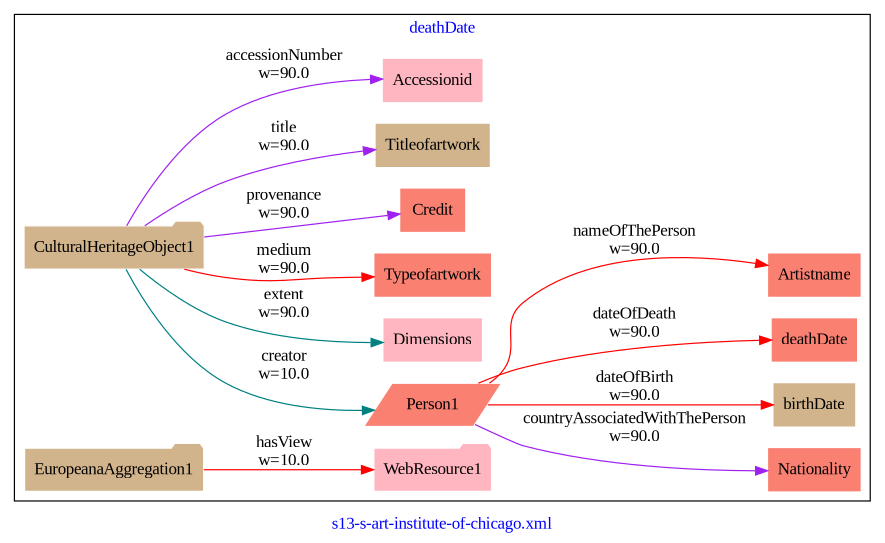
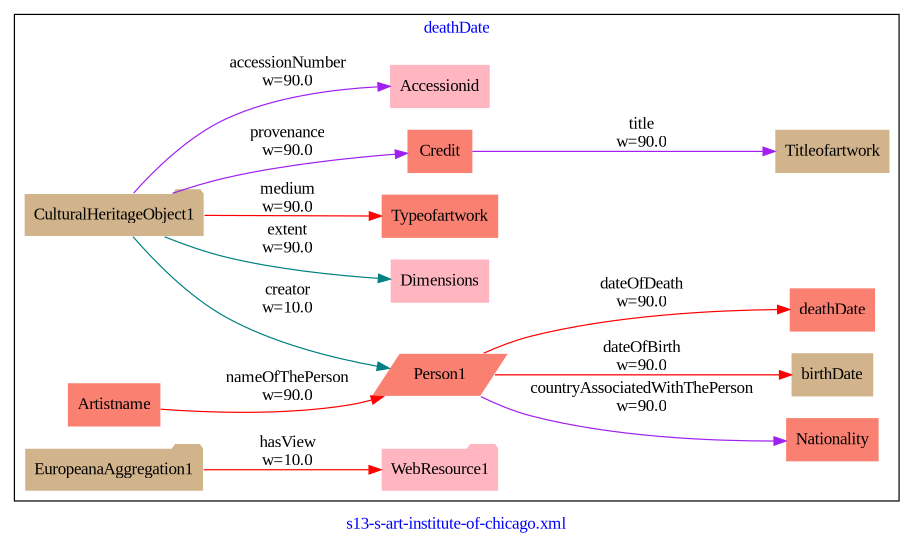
(249, 174) -> (618, 151)
(590, 270) -> (266, 412)
